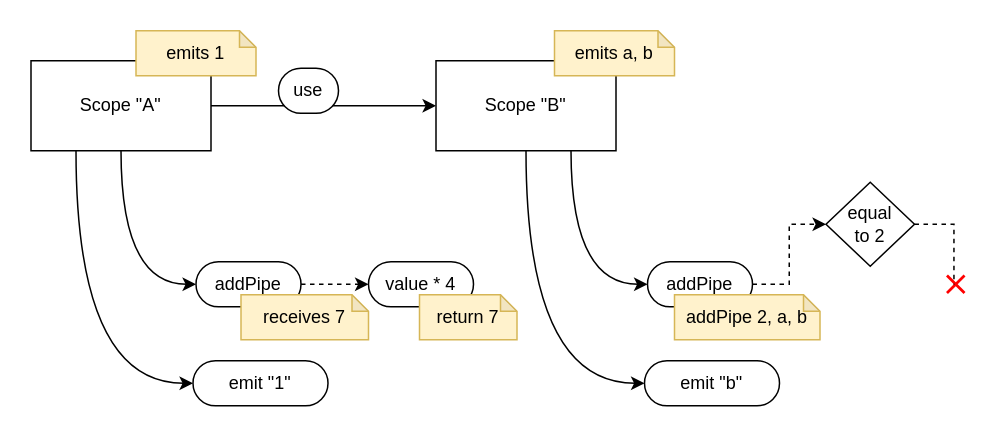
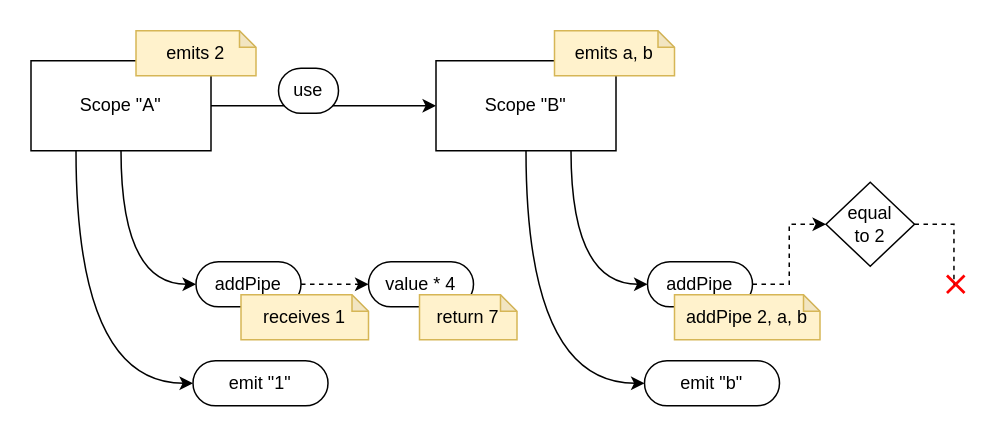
(196, 53) -> (196, 53)
(305, 317) -> (305, 317)
